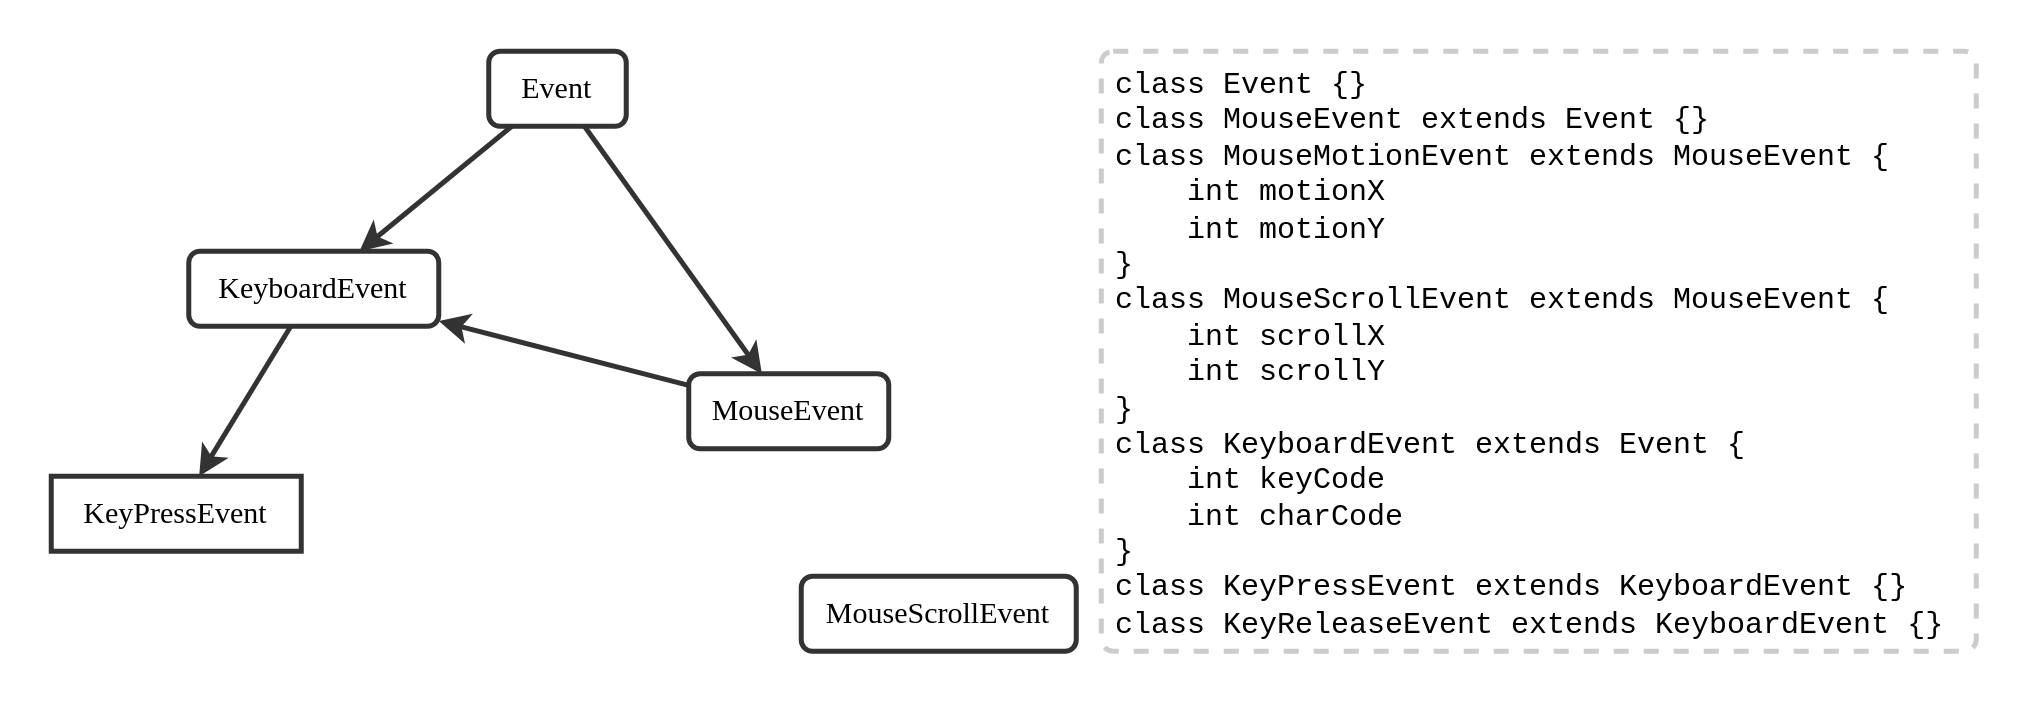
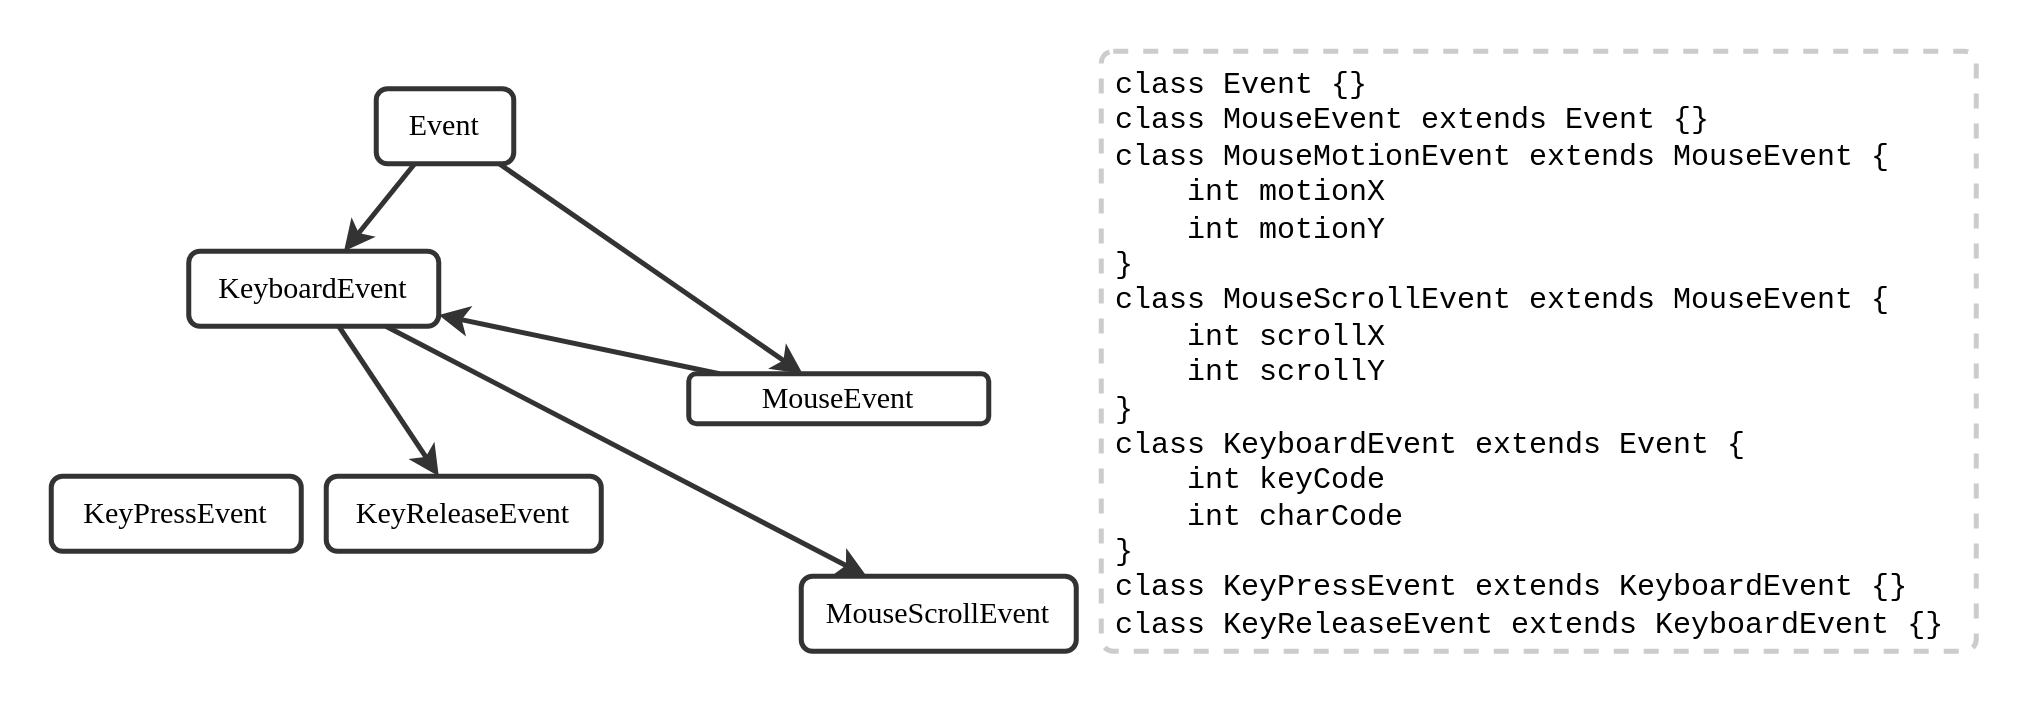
(558, 89) -> (445, 126)
(250, 393) -> (618, 447)
none -> (383, 393)
(789, 411) -> (839, 399)
(176, 514) -> (176, 514)
none -> (464, 514)
